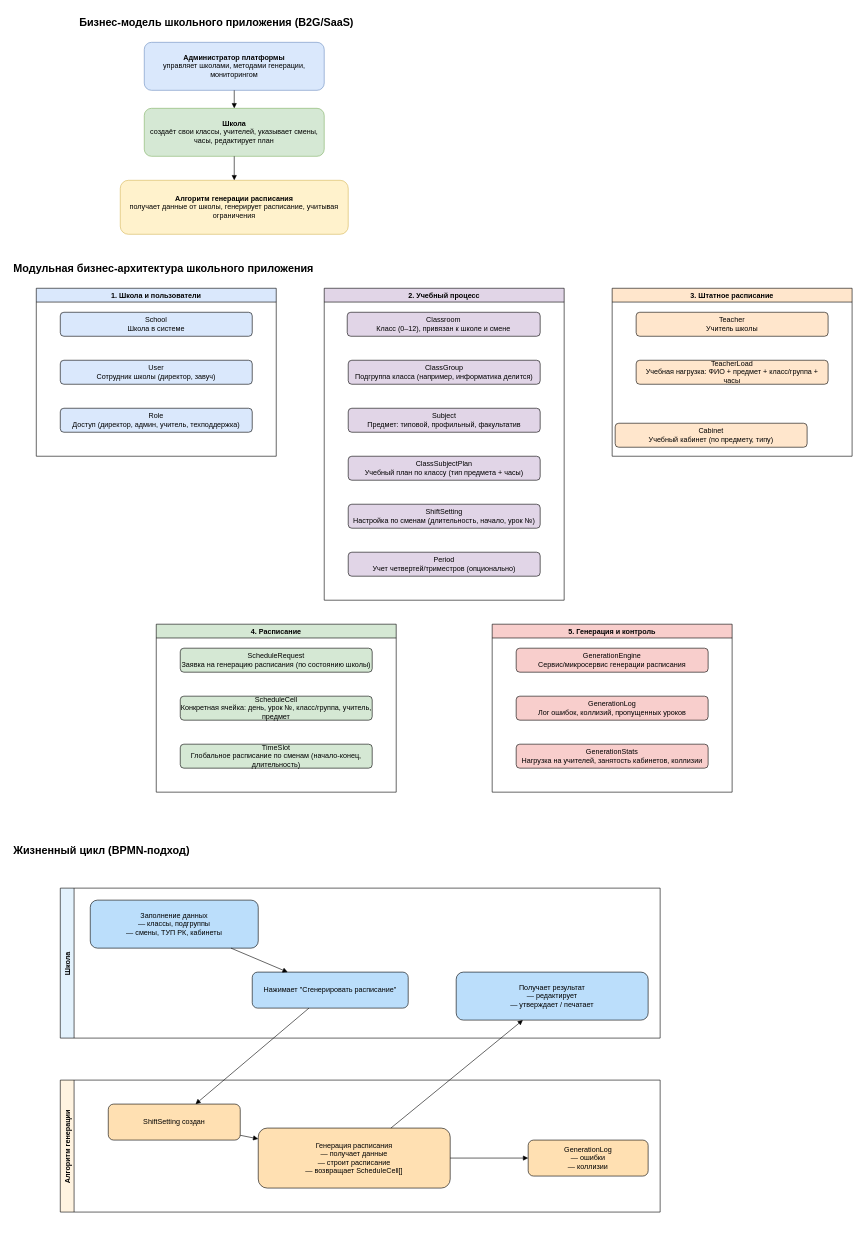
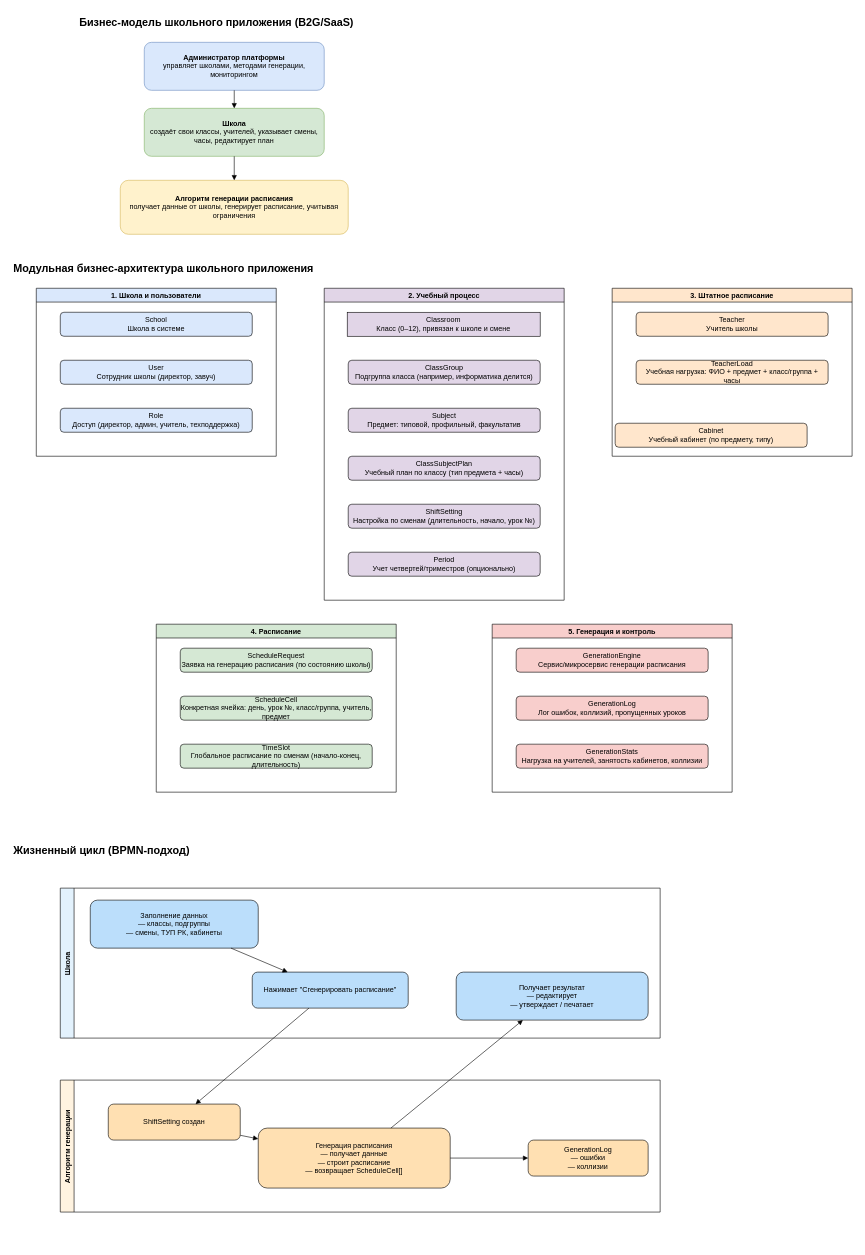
(444, 324) -> (444, 324)
